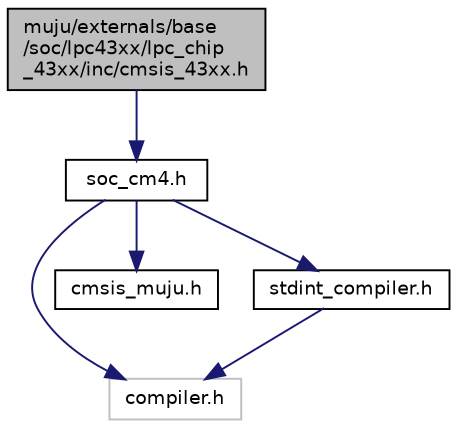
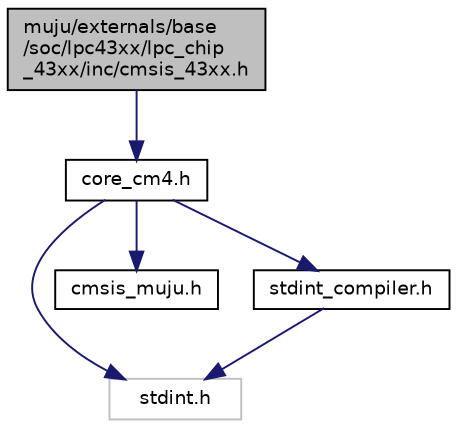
(137, 180) -> (137, 180)
(175, 399) -> (175, 399)
